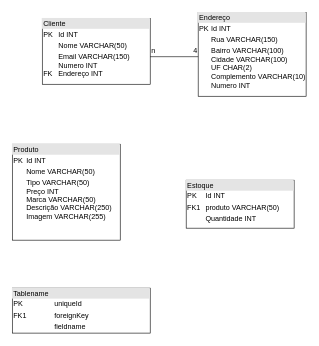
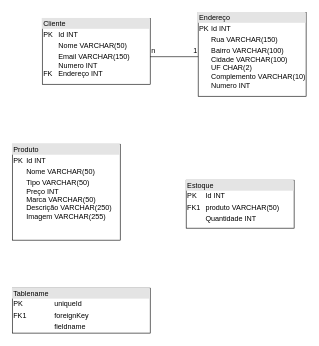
(196, 51) -> (196, 51)
